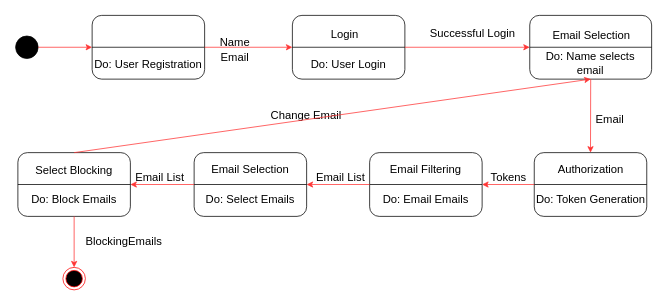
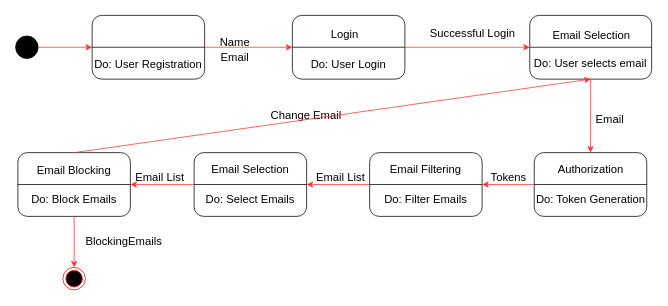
(590, 63) -> (590, 63)
(74, 170) -> (74, 170)
(426, 199) -> (426, 199)
